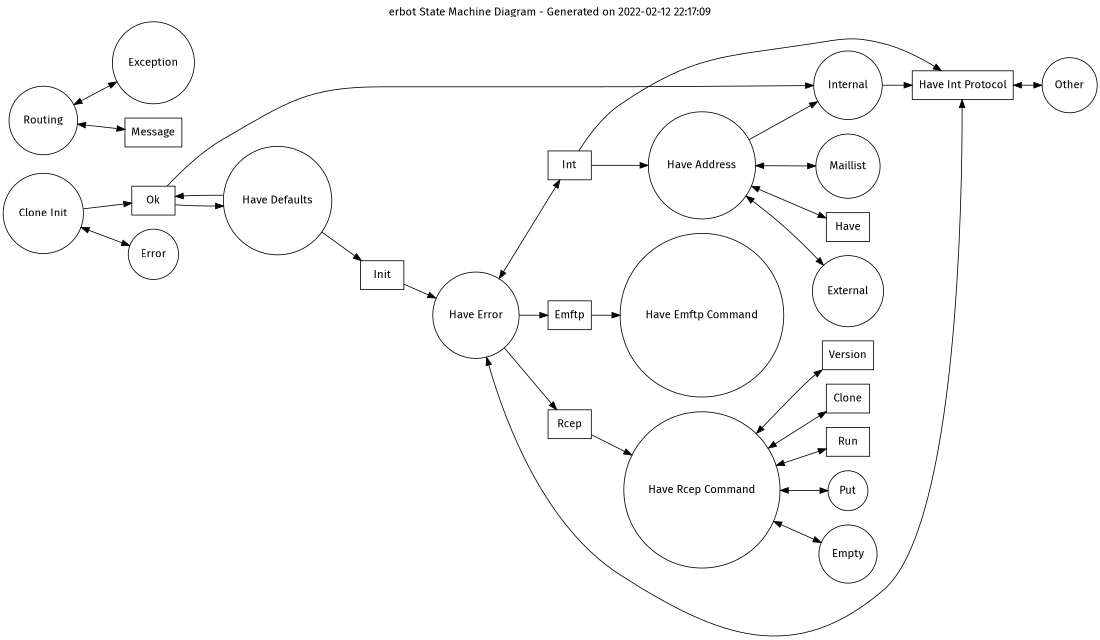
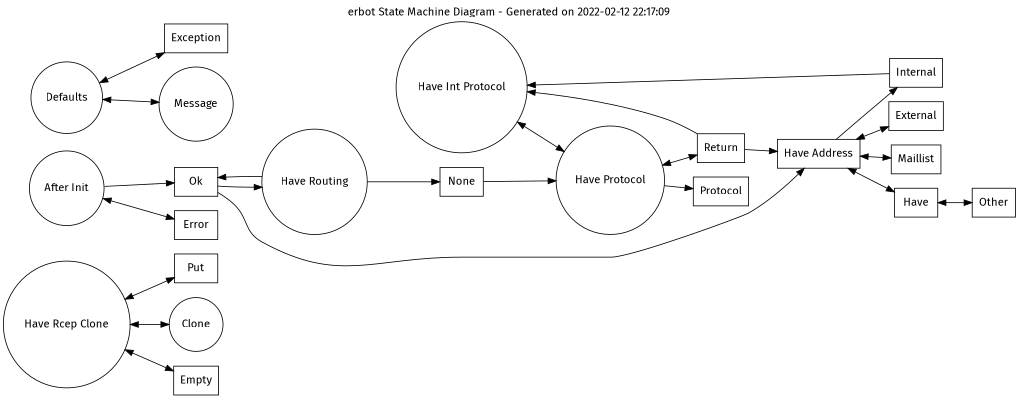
(153, 63) -> (196, 38)
(848, 85) -> (916, 73)
(963, 85) -> (462, 87)
(1028, 85) -> (955, 203)
(1070, 85) -> (994, 203)
(472, 87) -> (504, 257)
(43, 120) -> (67, 98)
(153, 133) -> (196, 104)
(570, 165) -> (721, 148)
(702, 165) -> (819, 154)
(848, 166) -> (916, 159)
(278, 201) -> (315, 182)
(43, 213) -> (67, 188)
(153, 254) -> (196, 225)
(382, 275) -> (462, 182)
(848, 291) -> (916, 116)
(476, 315) -> (610, 180)
(570, 315) -> (721, 191)
(702, 315) -> none
(848, 355) -> none
(848, 399) -> (196, 324)
(570, 424) -> none
(848, 442) -> none
(702, 490) -> (67, 324)
(848, 491) -> (196, 268)
(848, 554) -> (196, 381)
